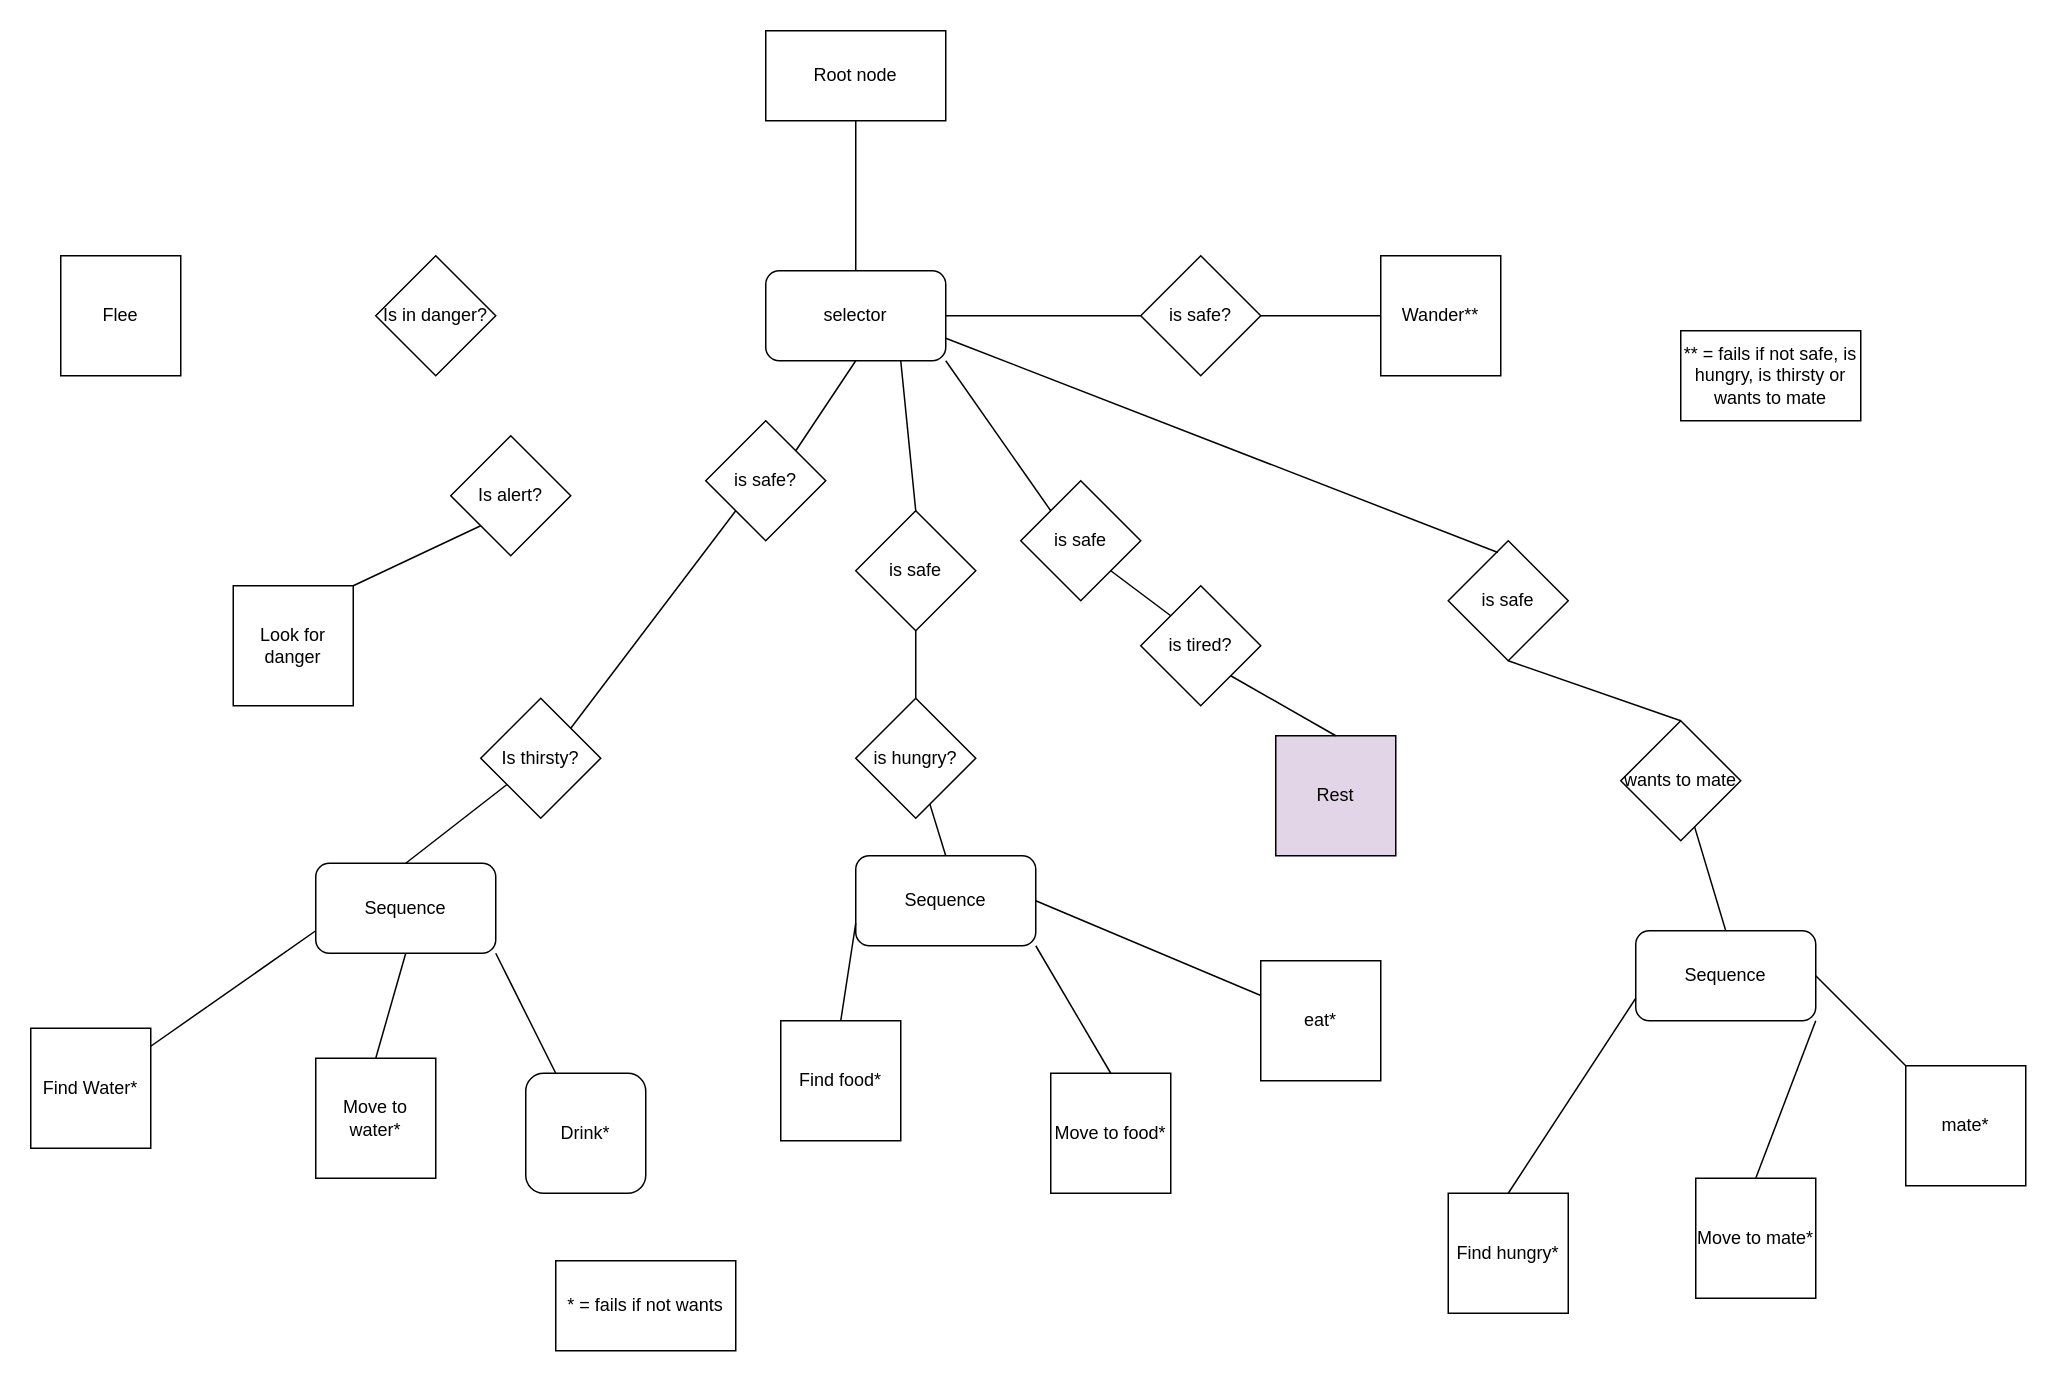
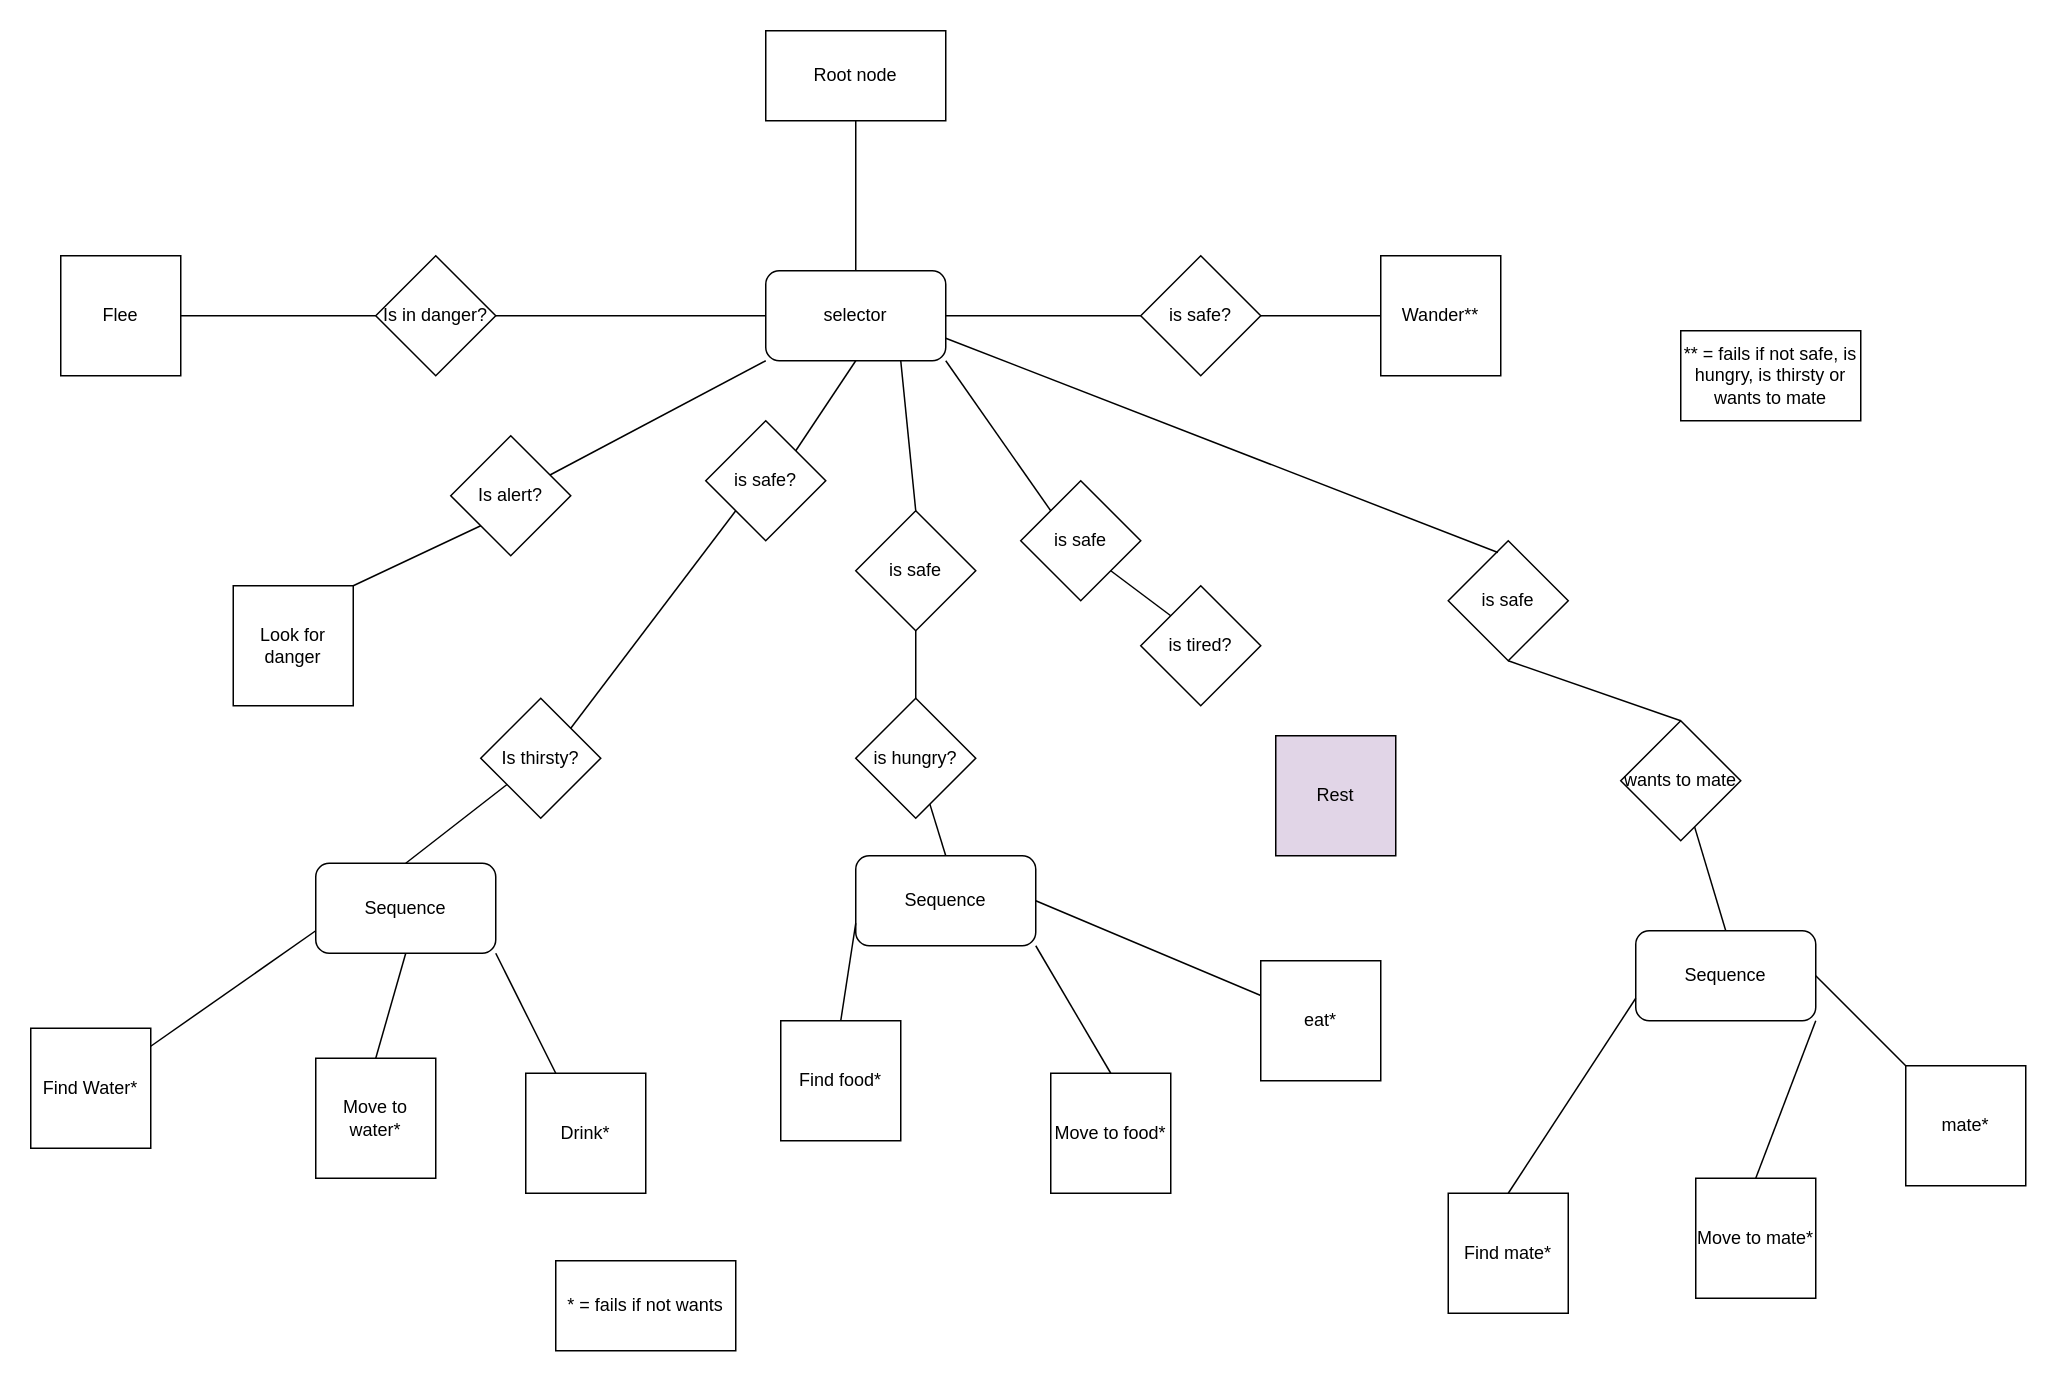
none -> (278, 316)
none -> (631, 316)
none -> (658, 418)
(1283, 706) -> none
(586, 1133) -> (586, 1133)
(1508, 1253) -> (1508, 1253)
